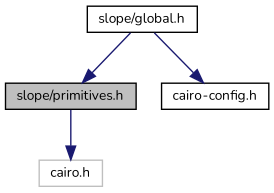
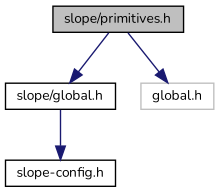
(111, 53) -> (94, 52)
(215, 96) -> (60, 173)
(71, 173) -> (177, 96)
